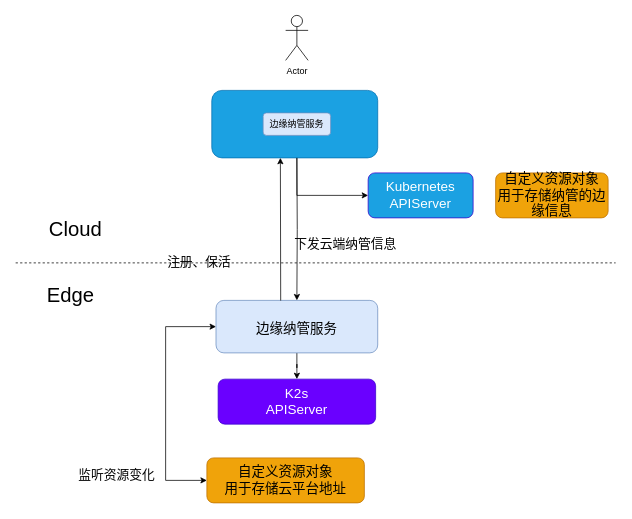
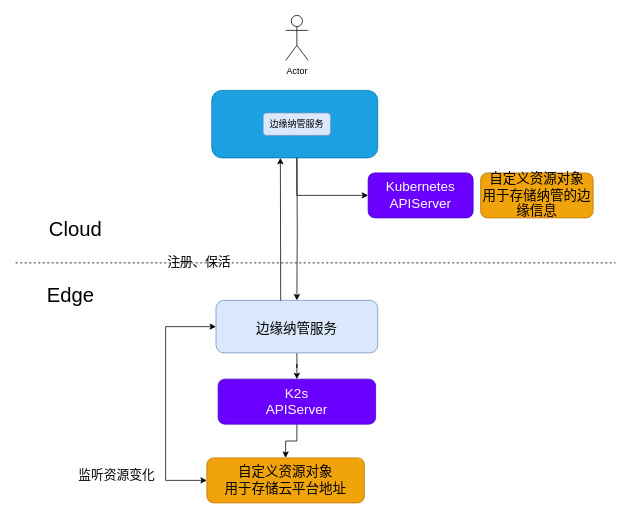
(420, 195) -> (420, 195)
(552, 195) -> (537, 195)
(345, 244) -> none
none -> (286, 441)
